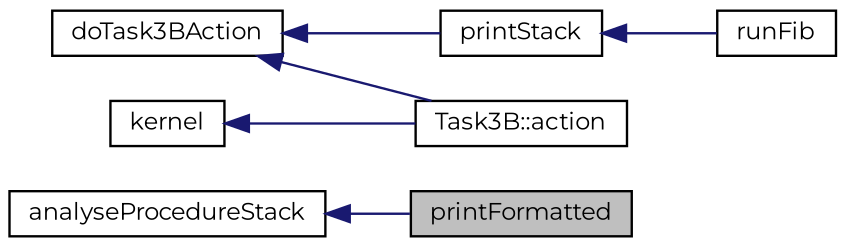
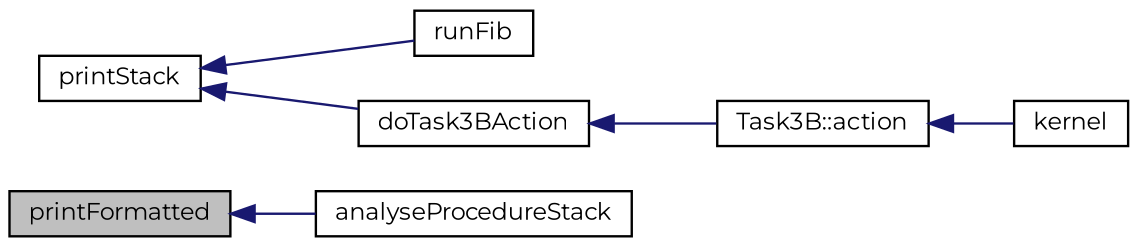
(374, 33) -> (292, 100)
(332, 124) -> (983, 124)
(380, 214) -> (285, 214)
